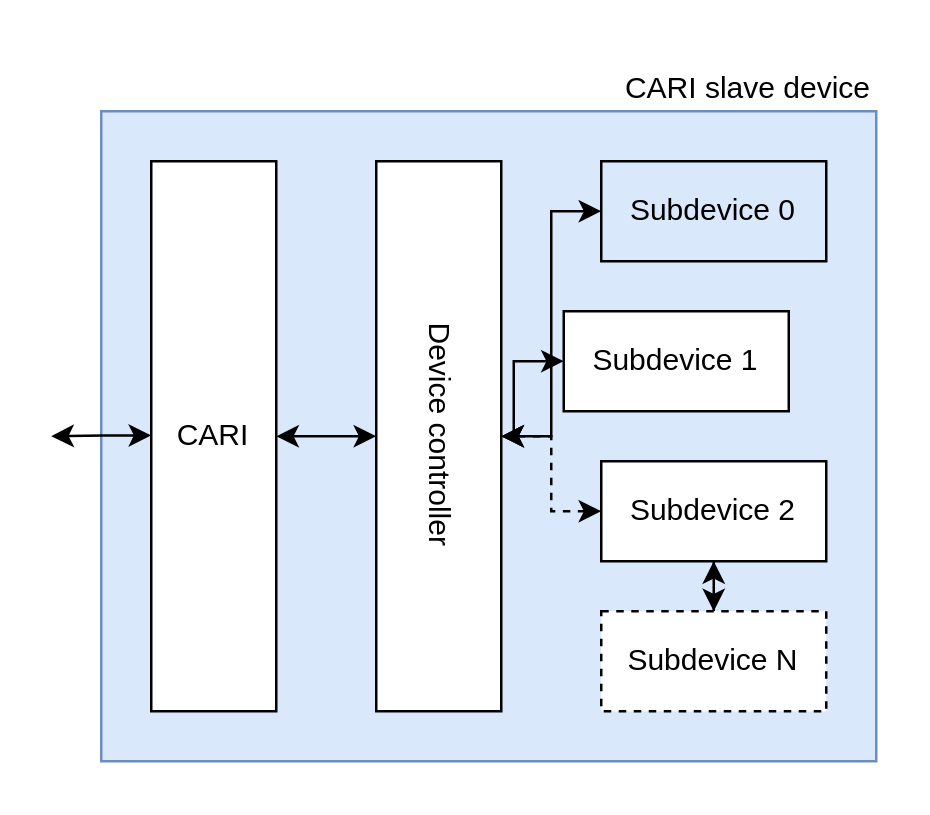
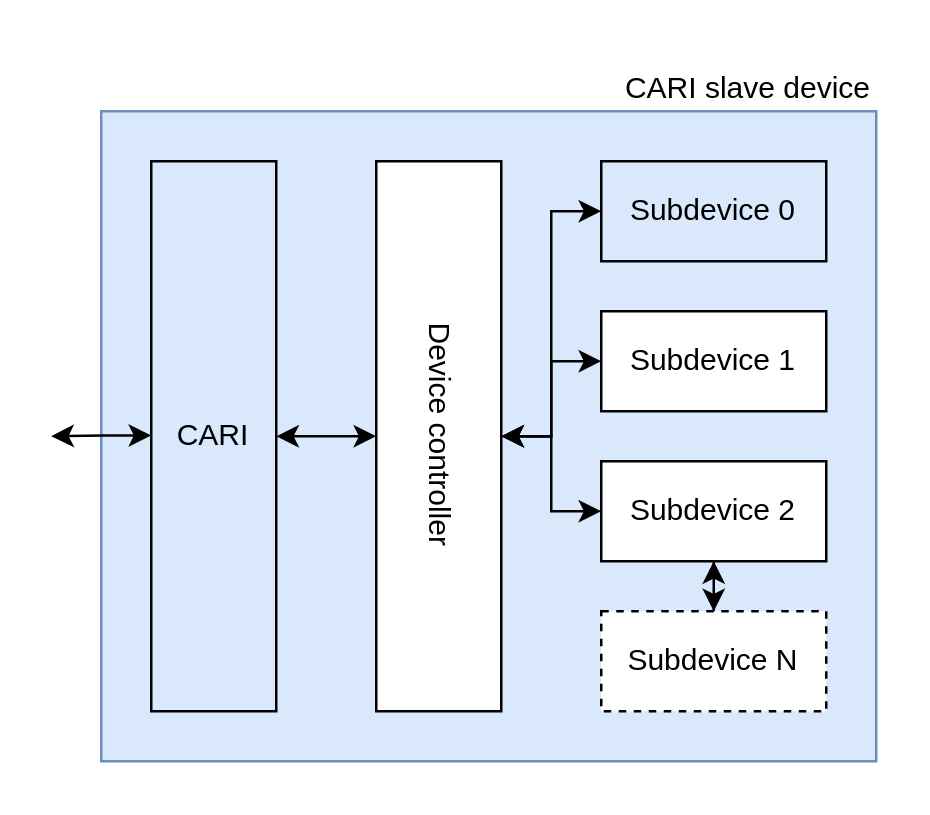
(676, 361) -> (714, 361)
(214, 436) -> (214, 436)
(551, 490) -> (551, 490)
